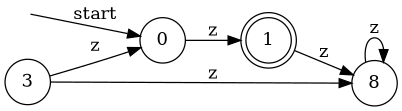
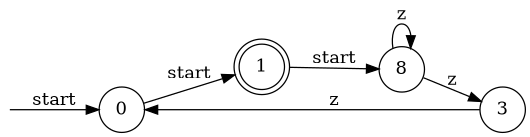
(213, 31) -> (189, 74)
(324, 52) -> (334, 59)
(195, 83) -> (446, 87)
